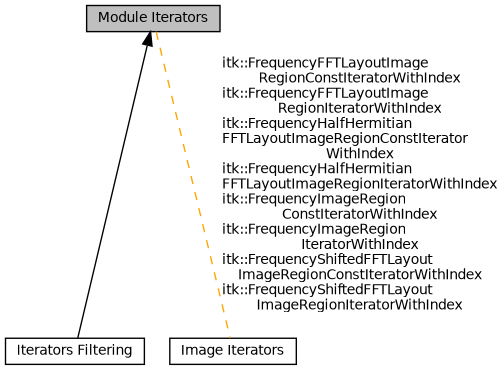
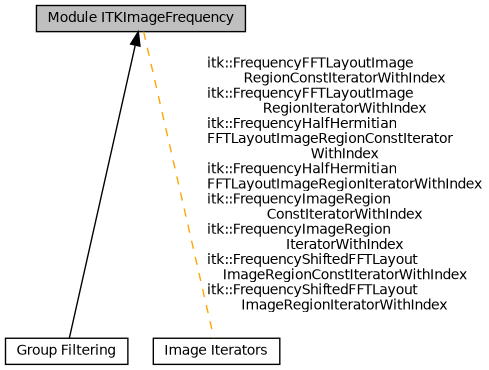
(153, 19) -> (141, 19)
(75, 351) -> (67, 351)
